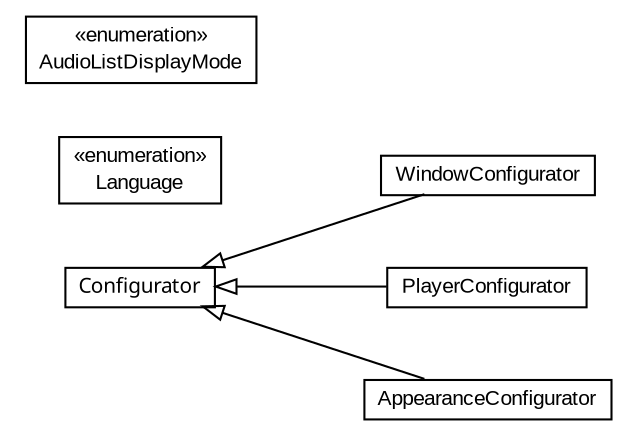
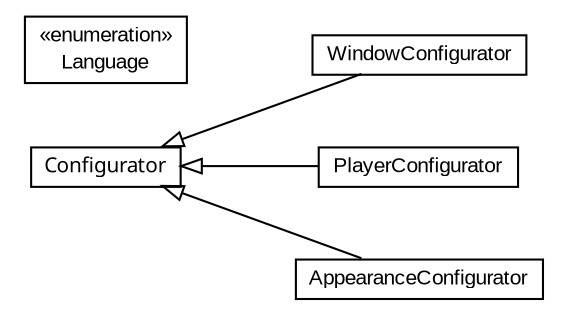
(140, 50) -> none
